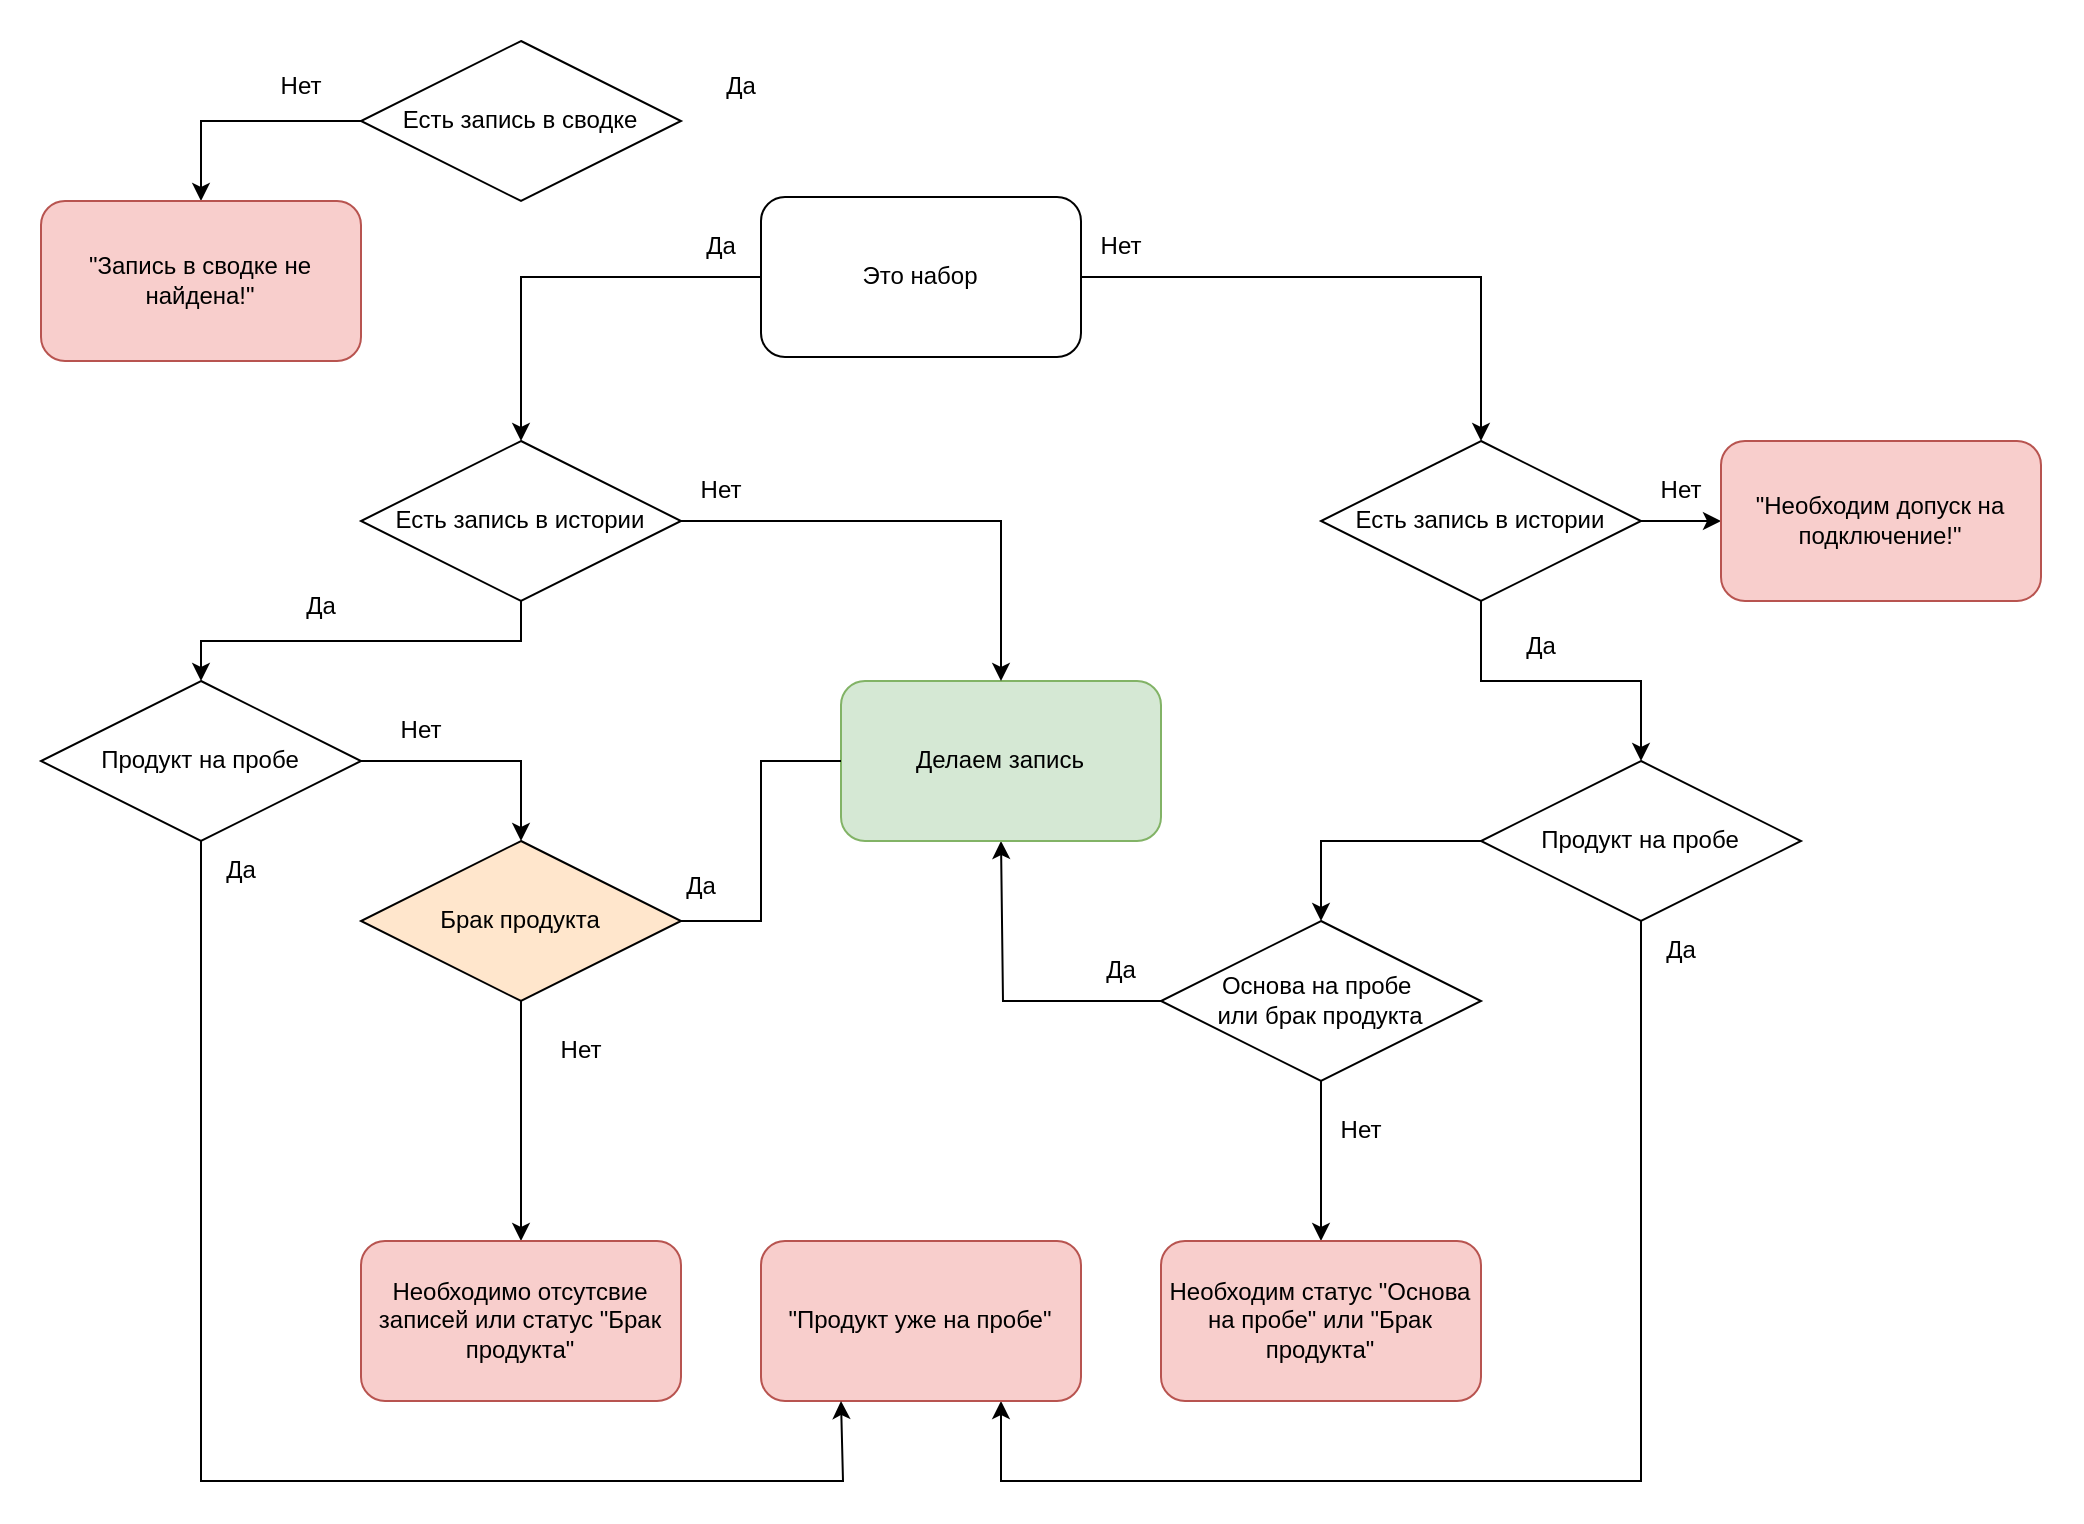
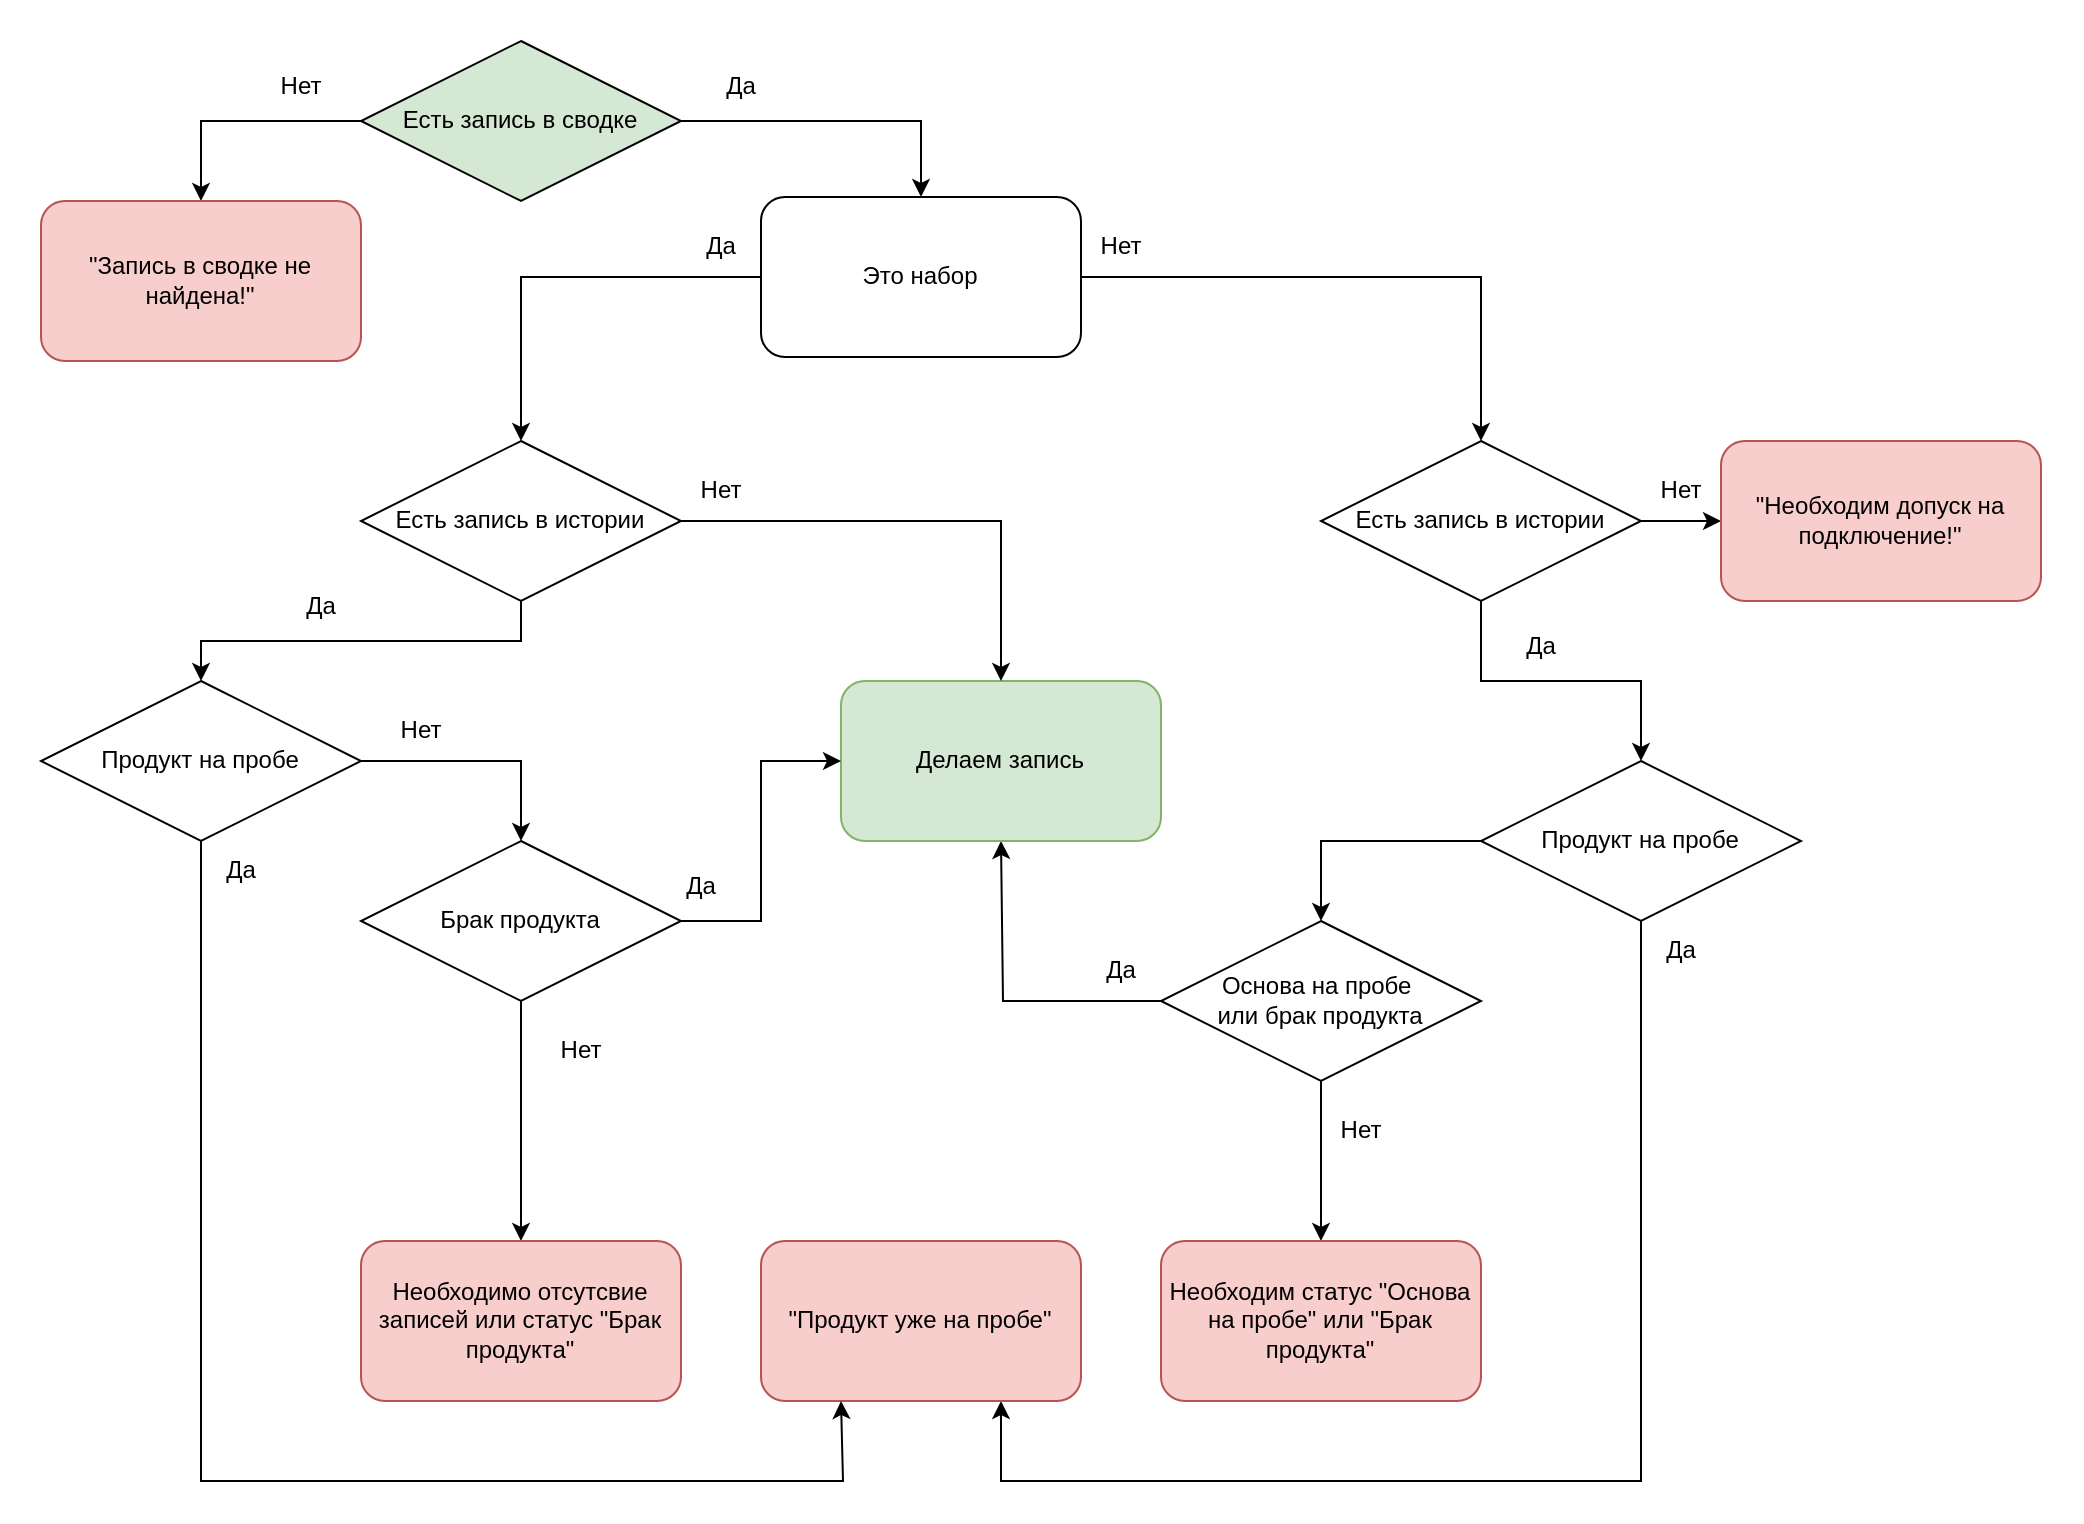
(521, 121) -> (521, 121)
none -> (832, 121)
(832, 761) -> (826, 761)
(521, 921) -> (521, 921)
